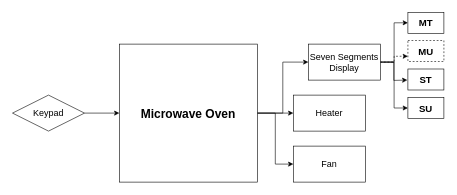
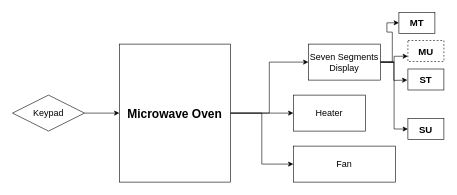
(426, 23) -> (417, 23)
(399, 56) -> (399, 56)
(426, 108) -> (426, 129)
(188, 113) -> (175, 113)
(329, 164) -> (344, 164)
